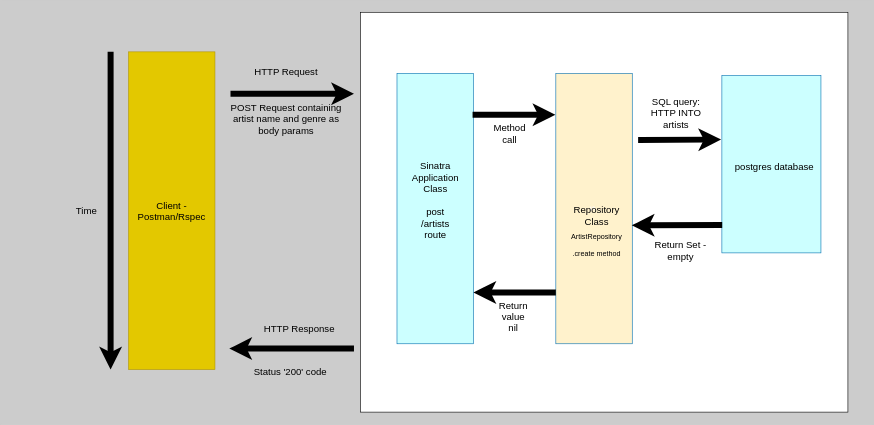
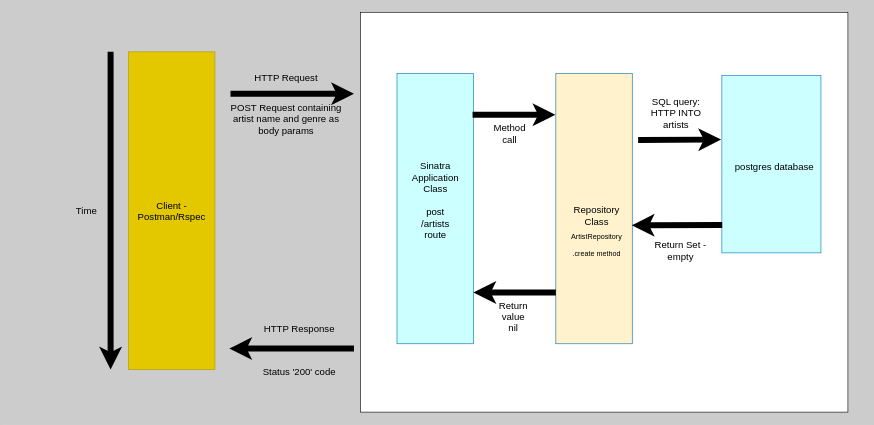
(286, 72) -> (286, 78)
(290, 372) -> (299, 372)
